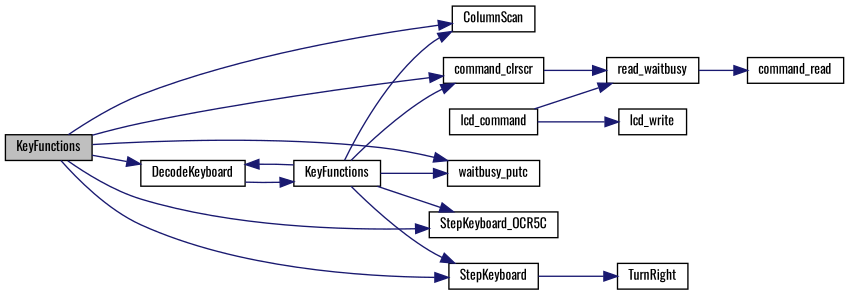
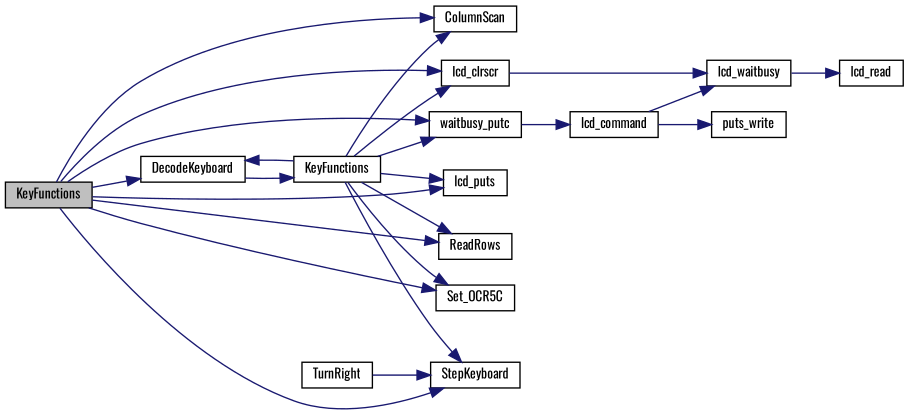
(494, 70) -> (475, 73)
(653, 70) -> (749, 73)
(796, 70) -> (871, 73)
(653, 122) -> (749, 125)
none -> (539, 125)
none -> (475, 183)
(494, 225) -> (475, 298)
none -> (475, 246)
(571, 276) -> (395, 375)
